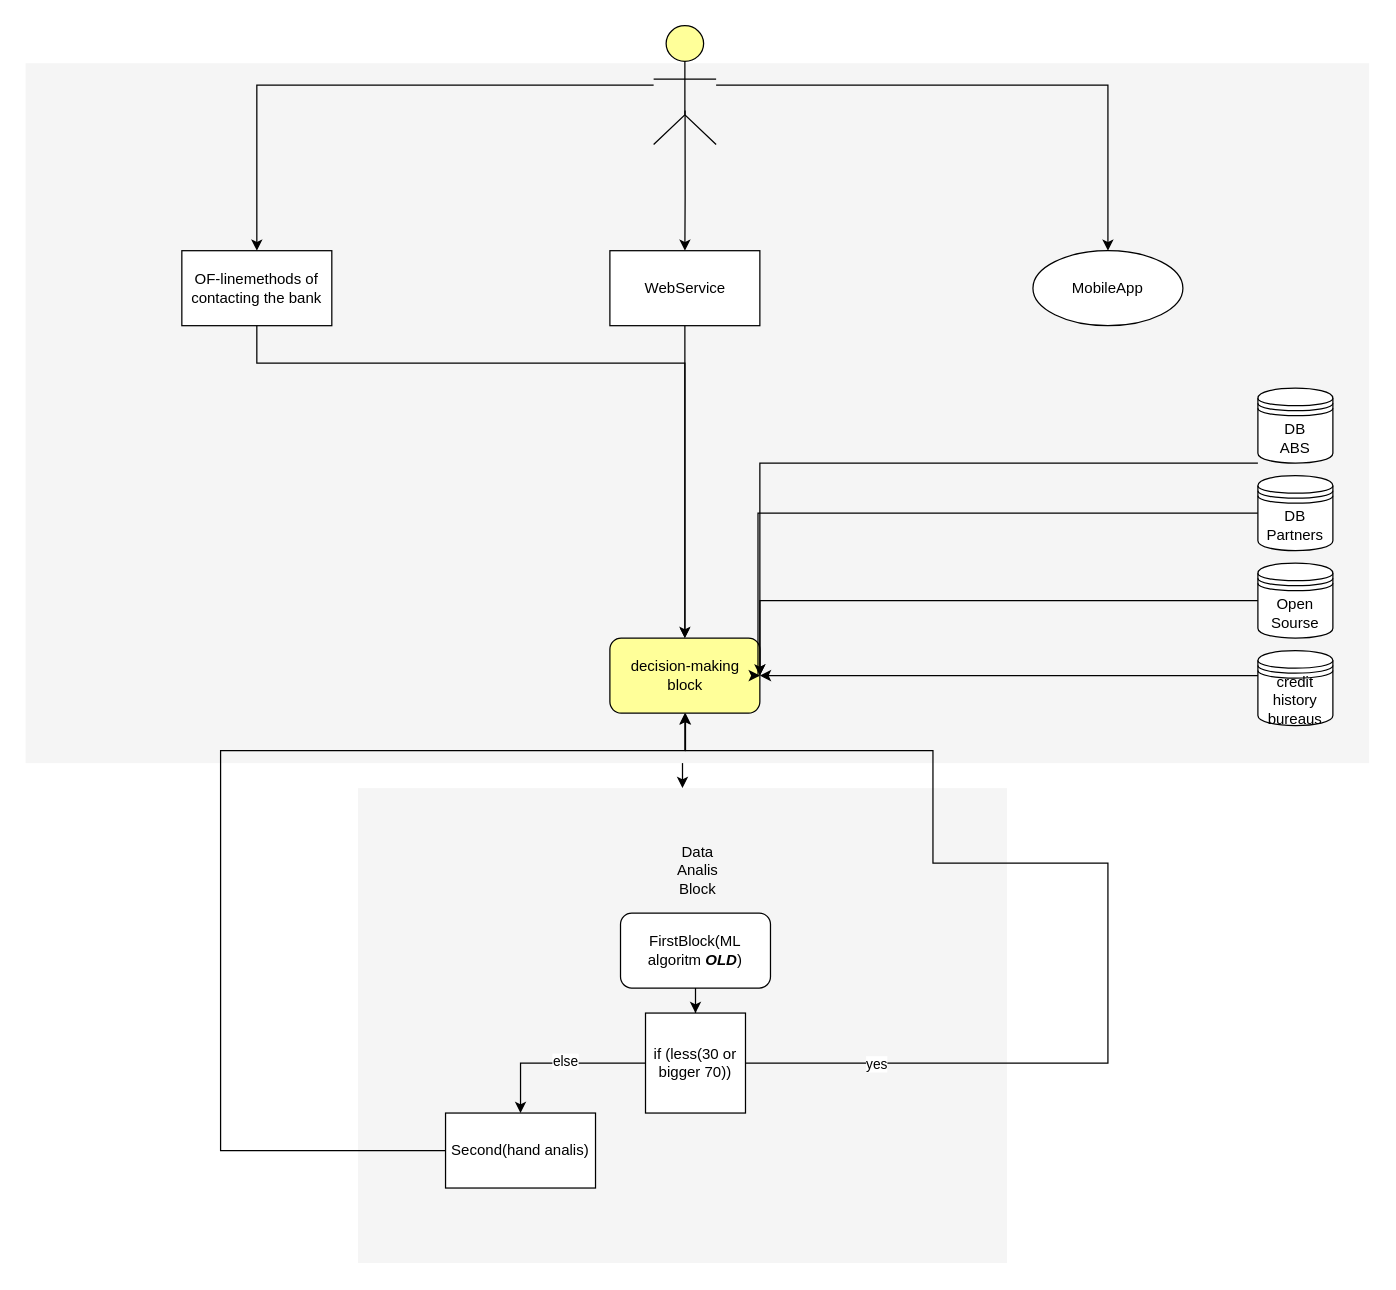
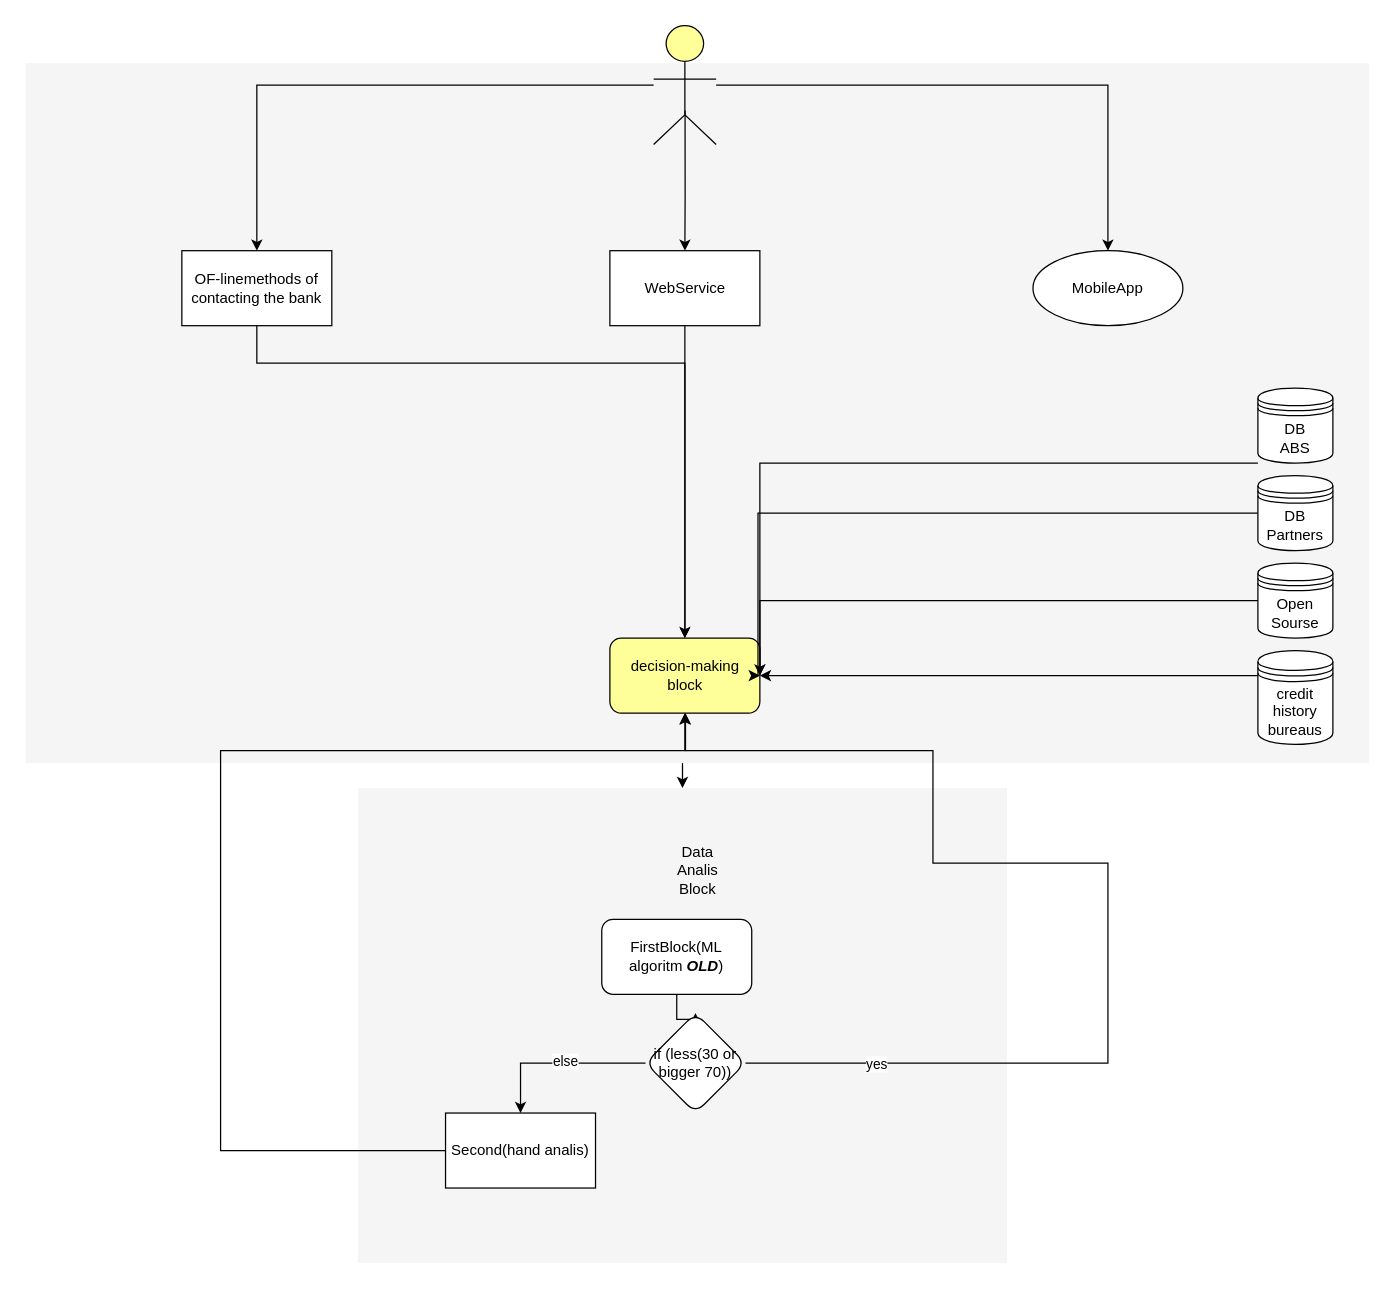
(1296, 688) -> (1296, 698)
(696, 951) -> (677, 957)
(696, 1063) -> (696, 1063)
